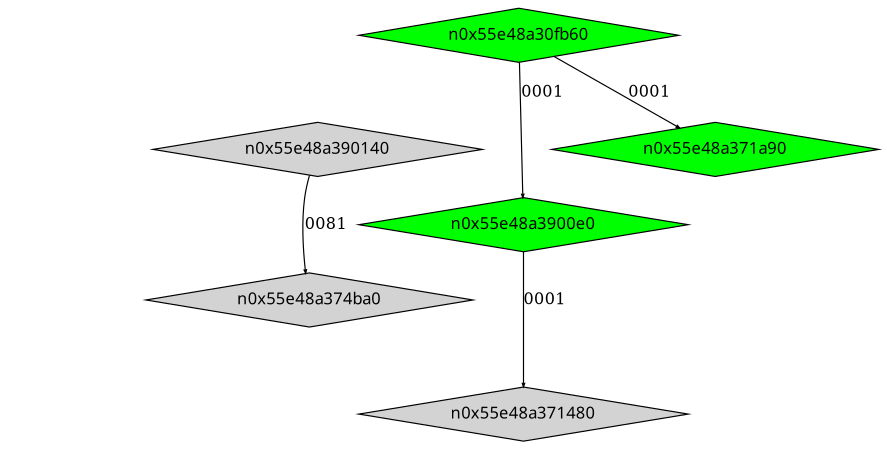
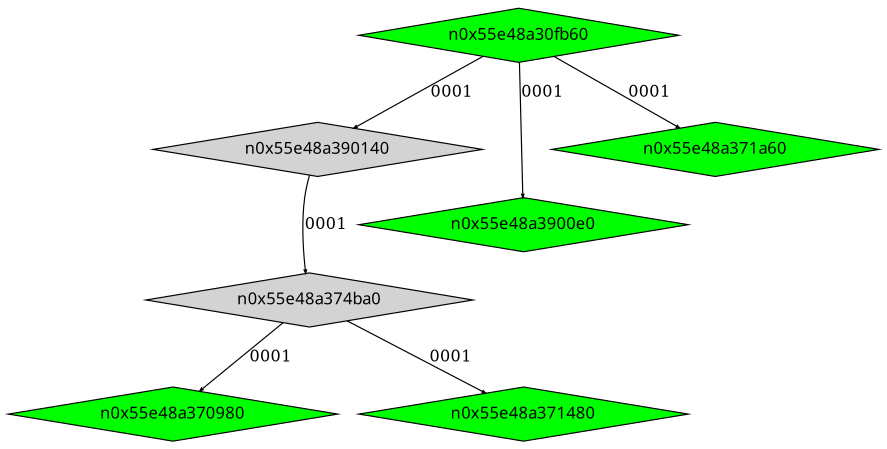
none -> (420, 91)
(715, 149) -> (715, 149)
(326, 225) -> (326, 225)
(523, 317) -> (415, 356)
none -> (173, 414)
(523, 414) -> (523, 414)
